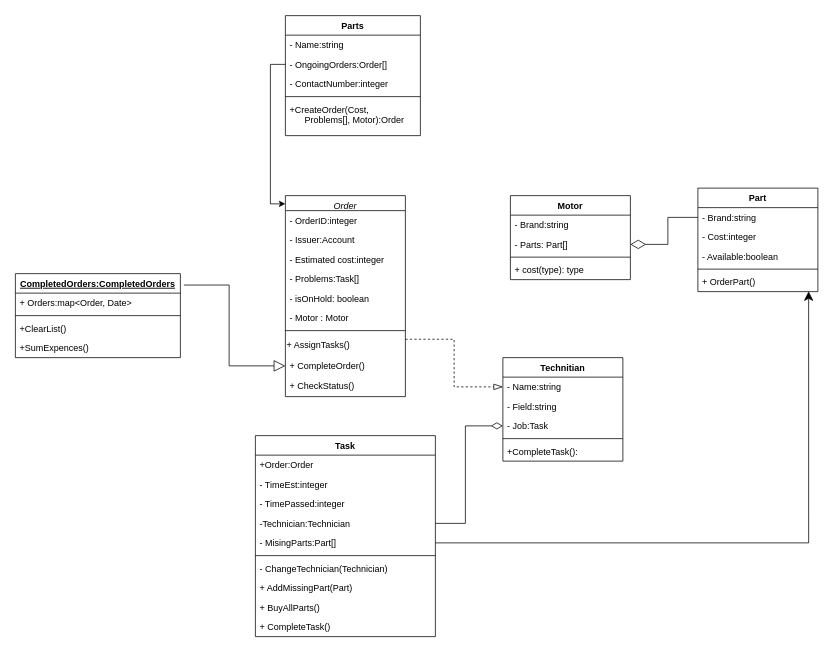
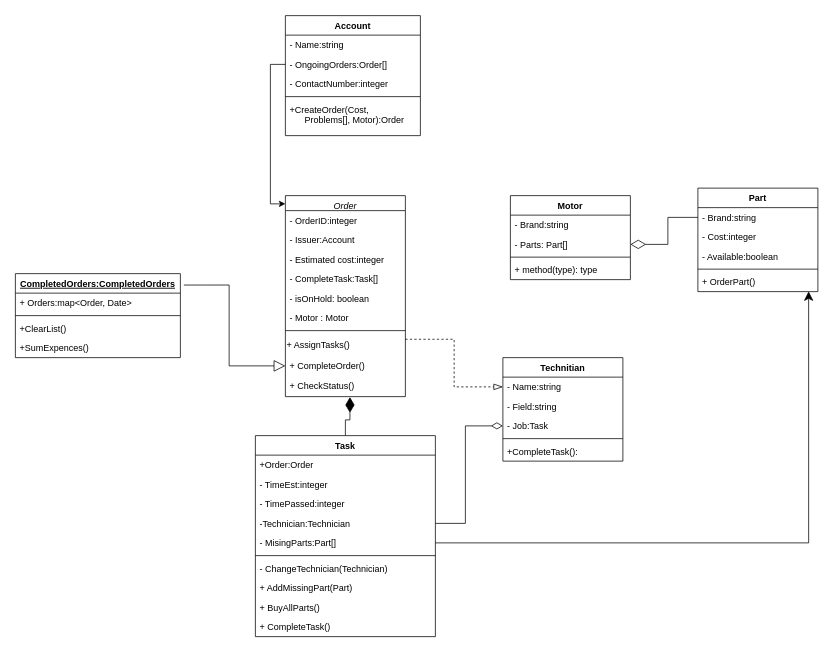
(353, 26) -> (353, 26)
(556, 270) -> (561, 270)
(329, 279) -> (339, 279)
none -> (345, 422)
